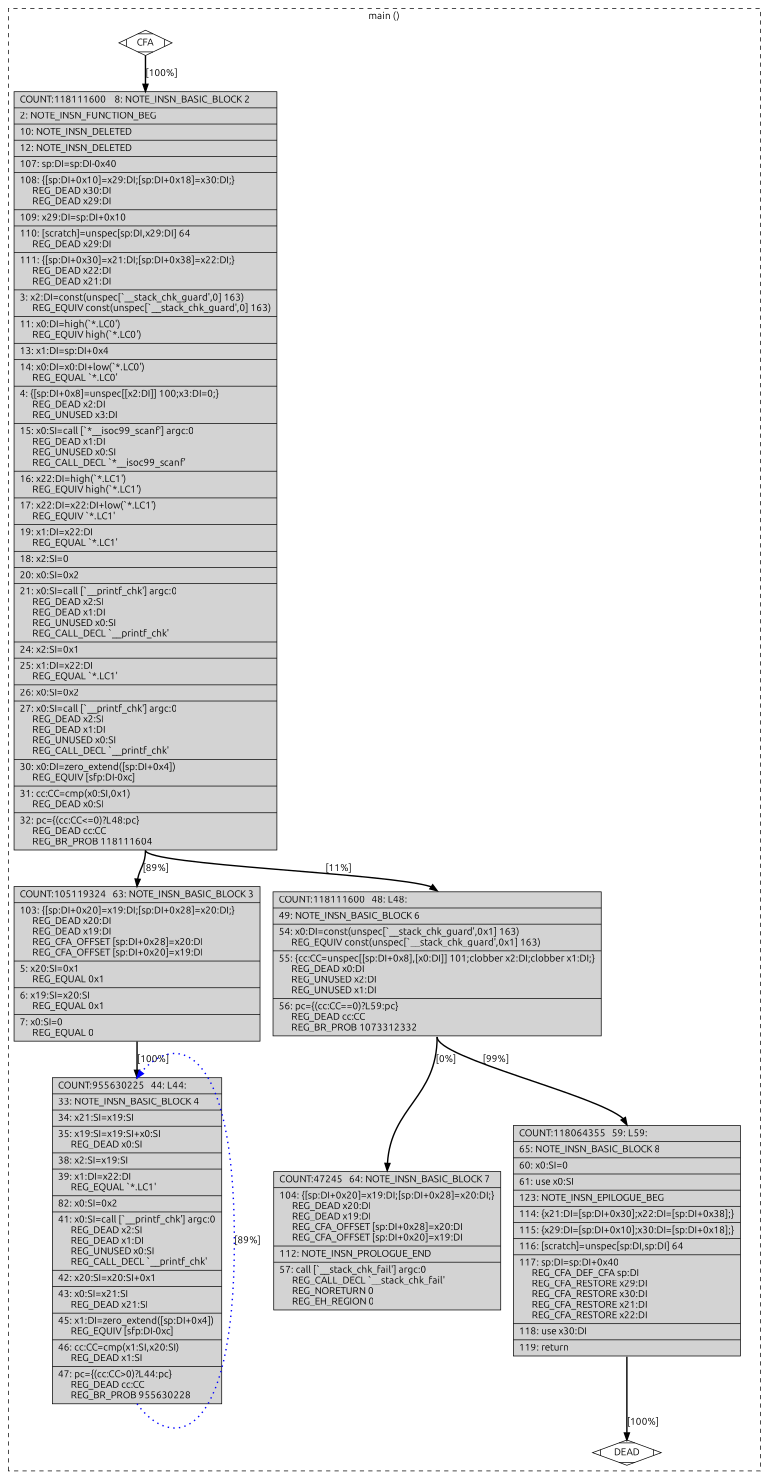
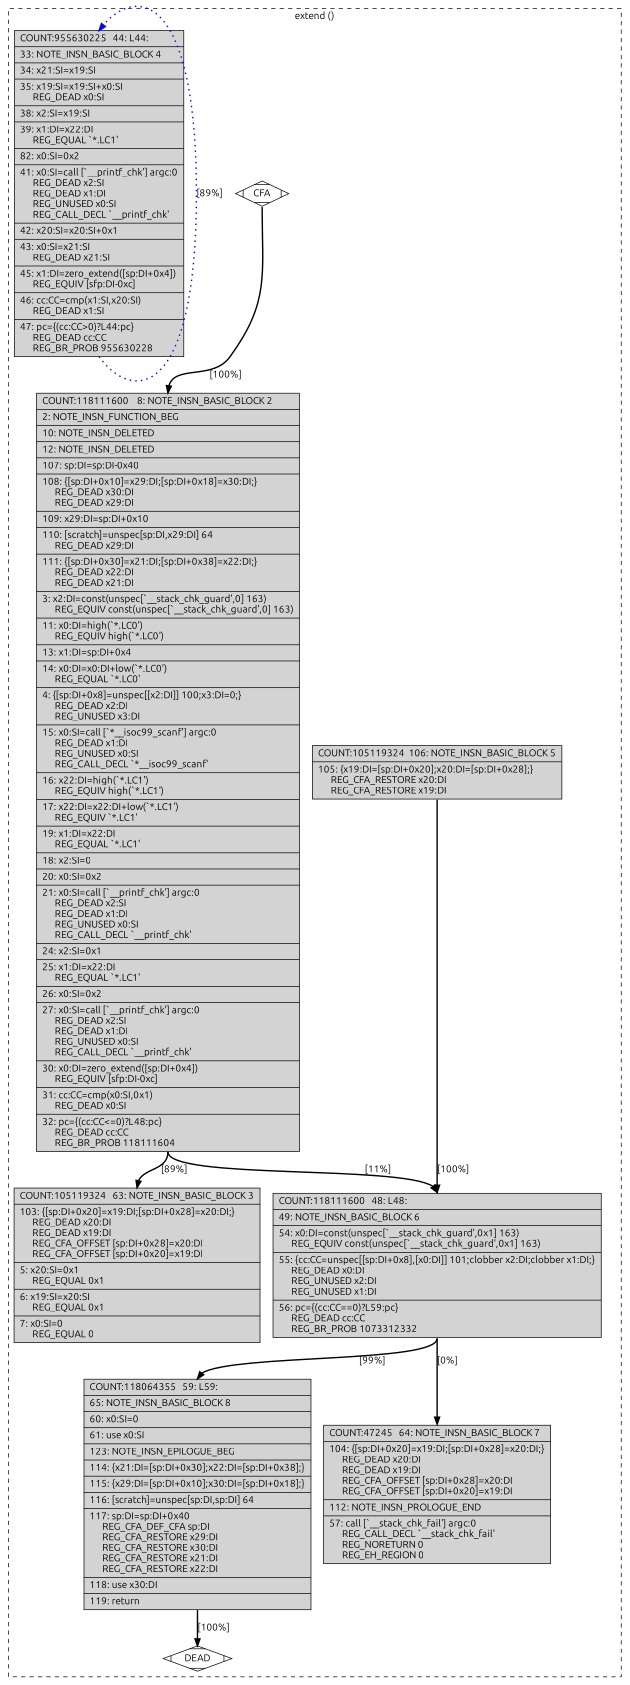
(384, 17) -> (315, 17)
none -> (437, 772)
(137, 1056) -> none
